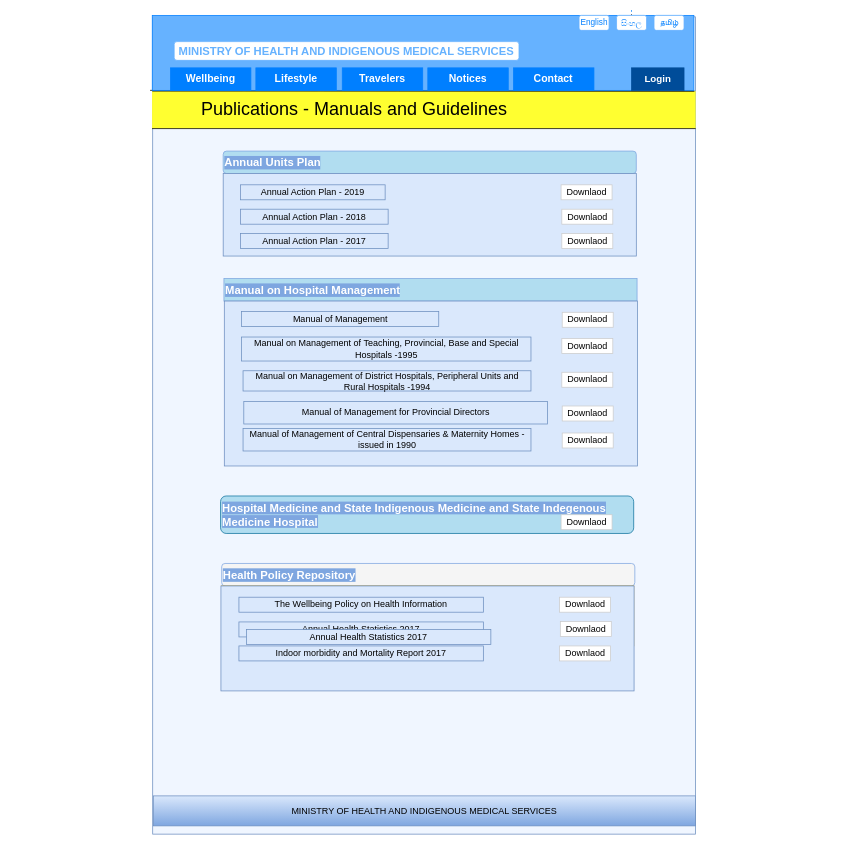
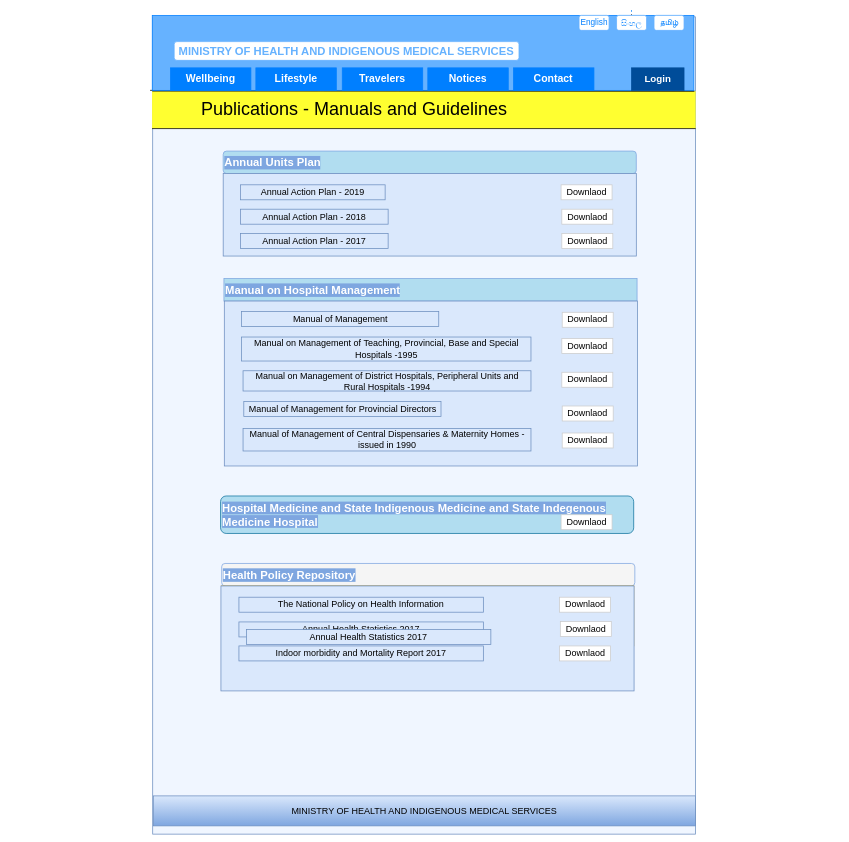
(396, 413) -> (342, 409)
(361, 605) -> (361, 605)
